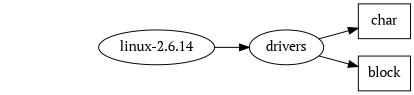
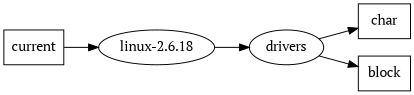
none -> (34, 47)
(157, 47) -> (157, 47)
